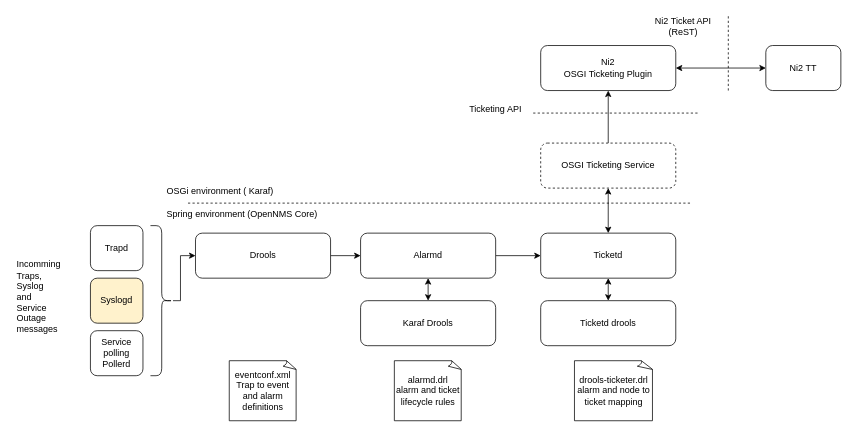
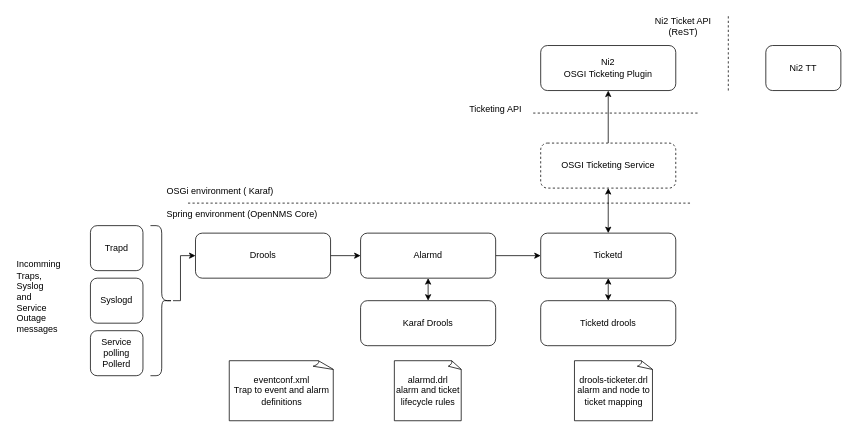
(681, 68) -> none
(117, 300) -> (117, 300)
(263, 390) -> (282, 390)
